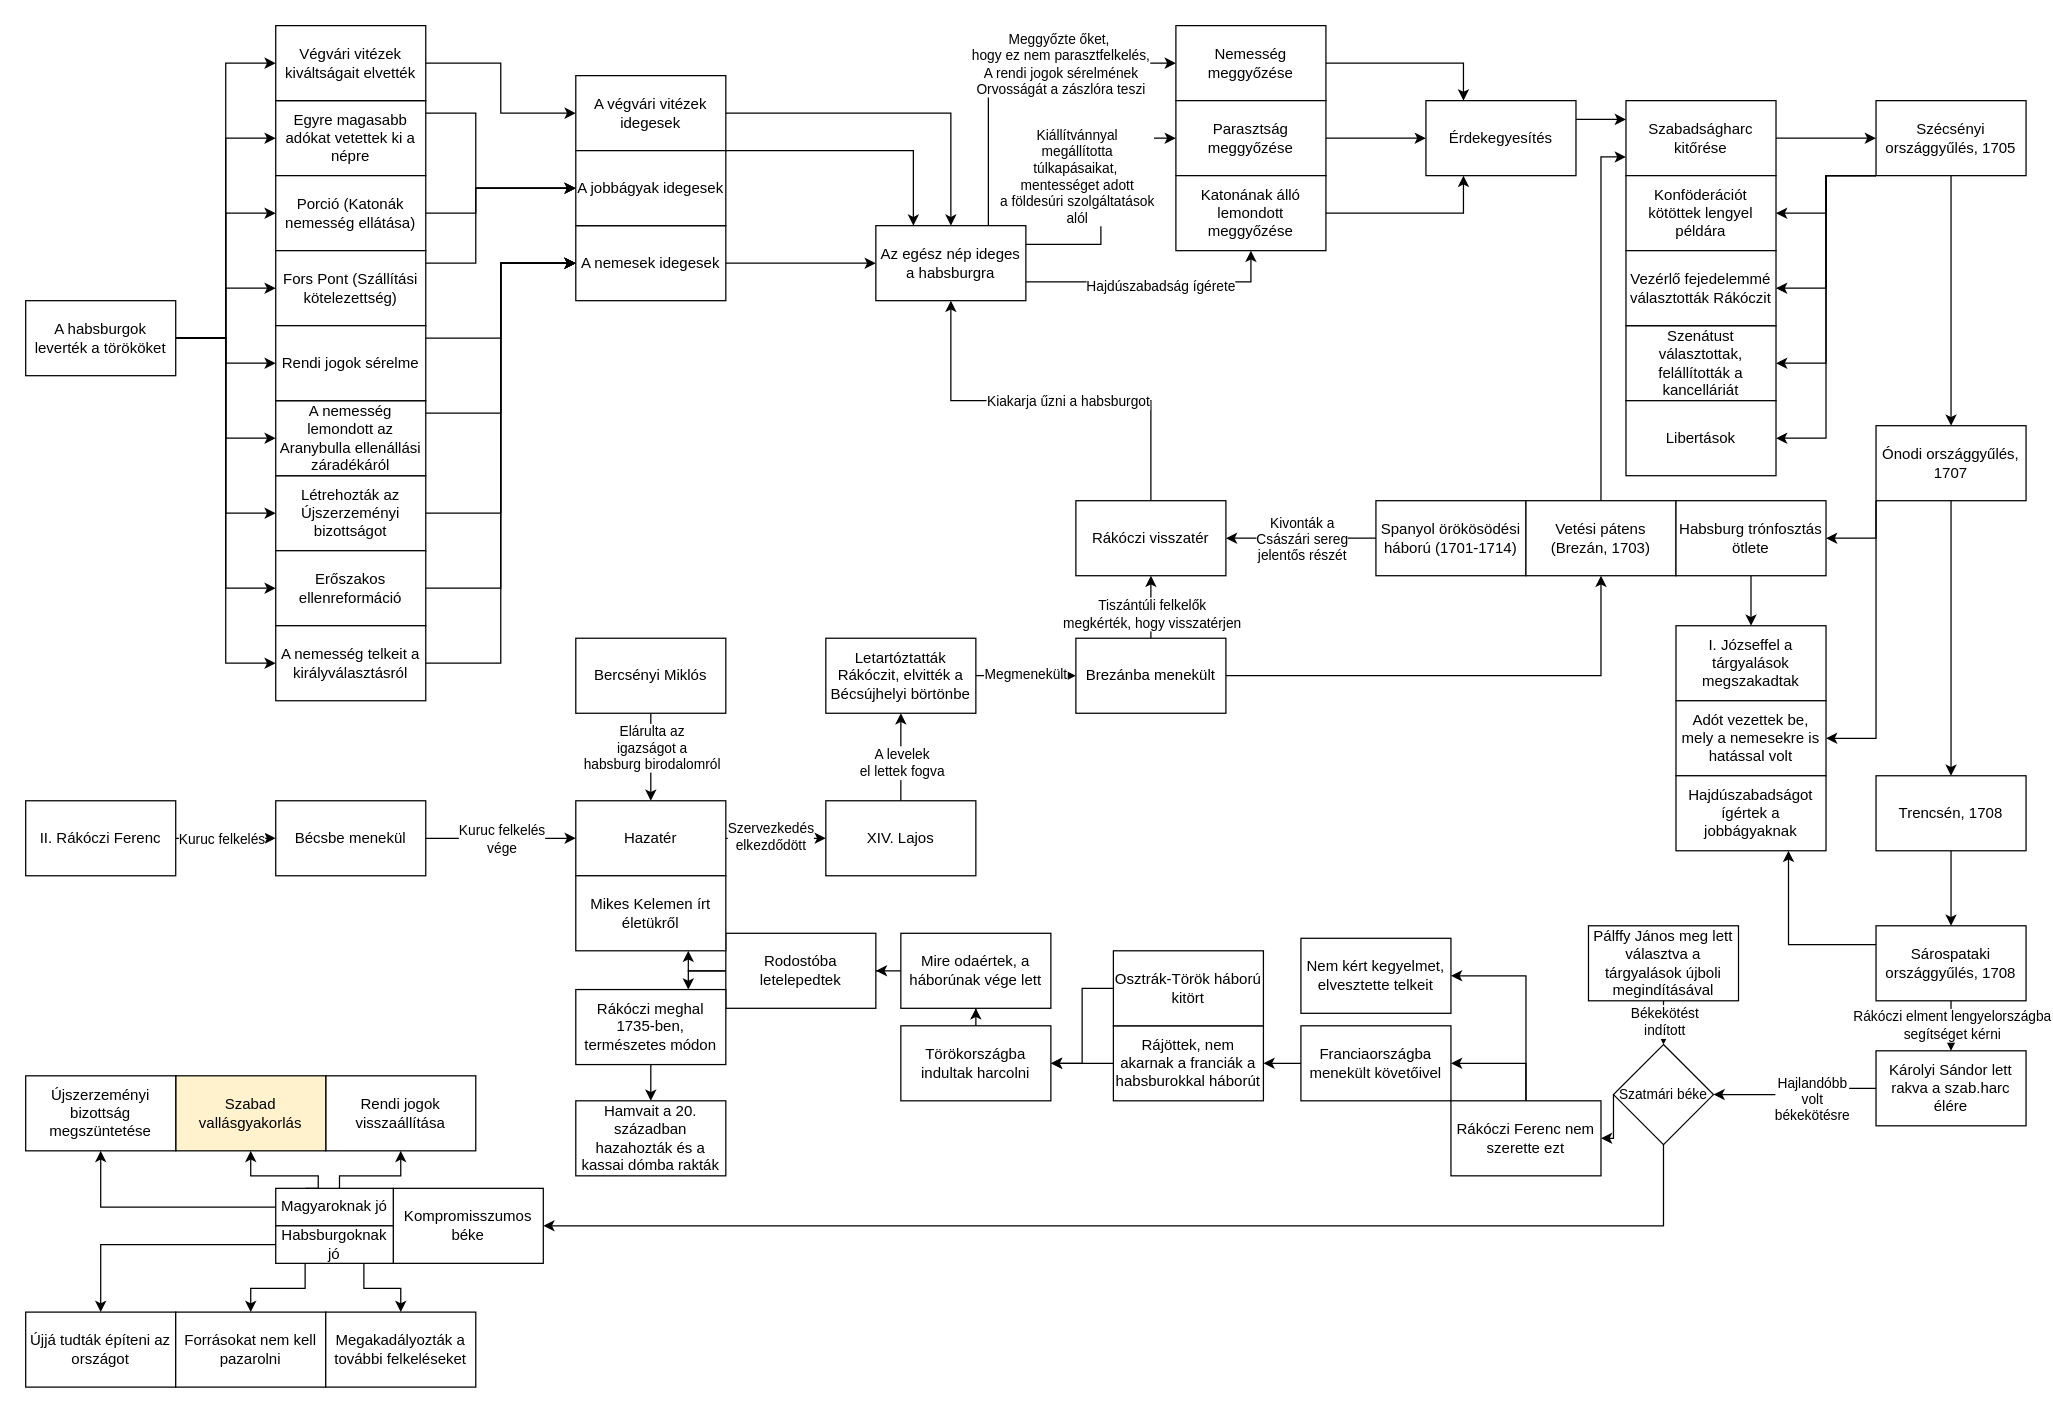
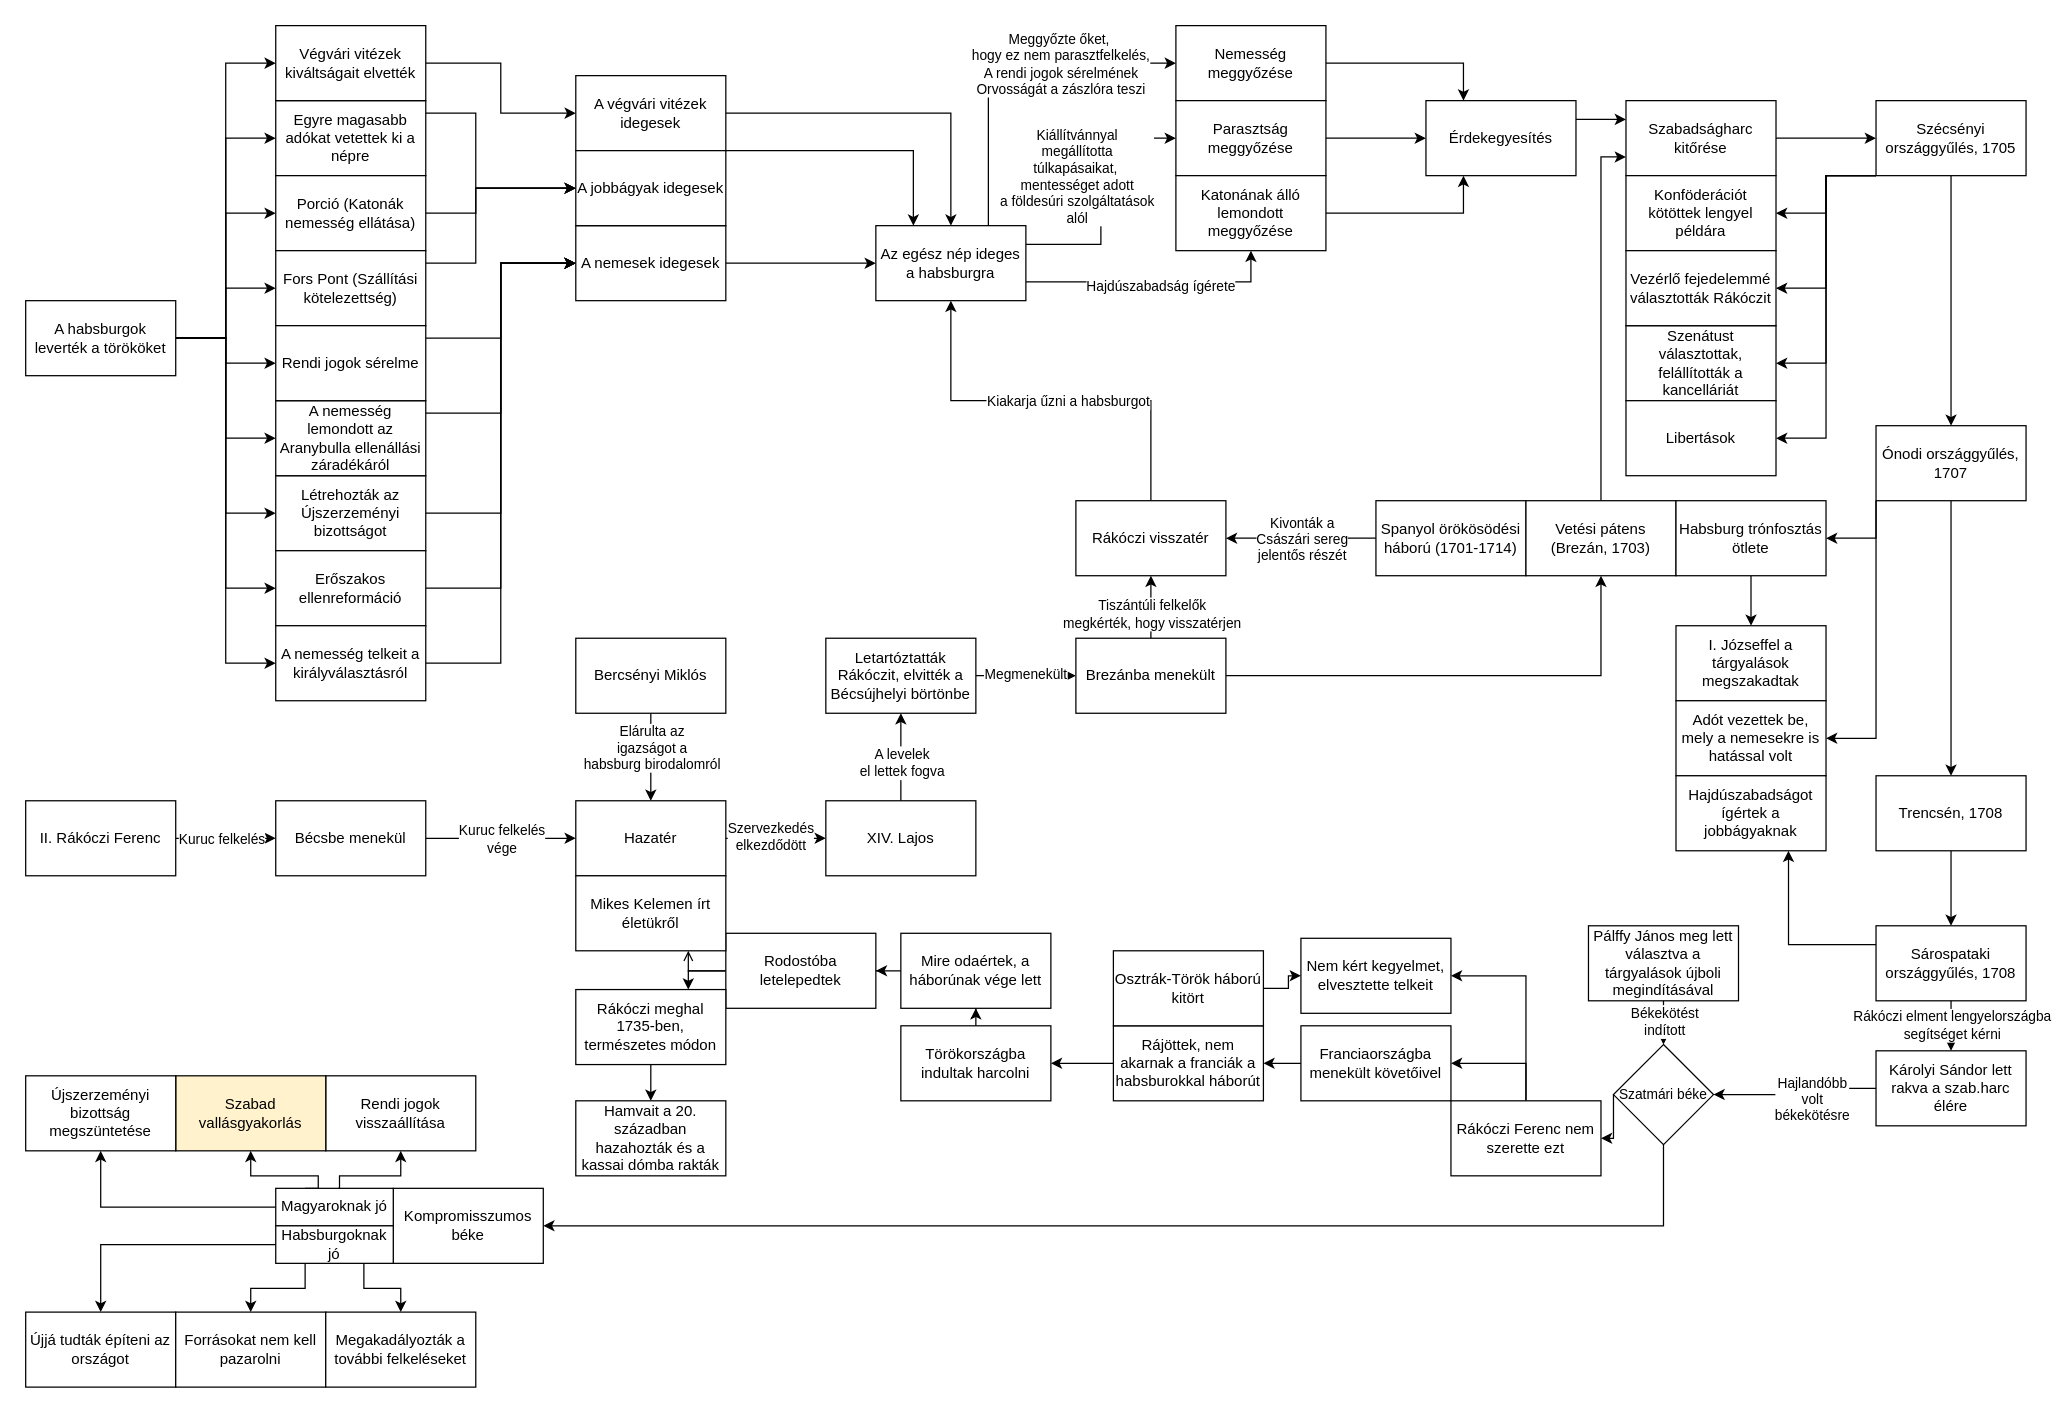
(688, 960) -> (688, 957)
(1082, 1008) -> (1283, 988)
